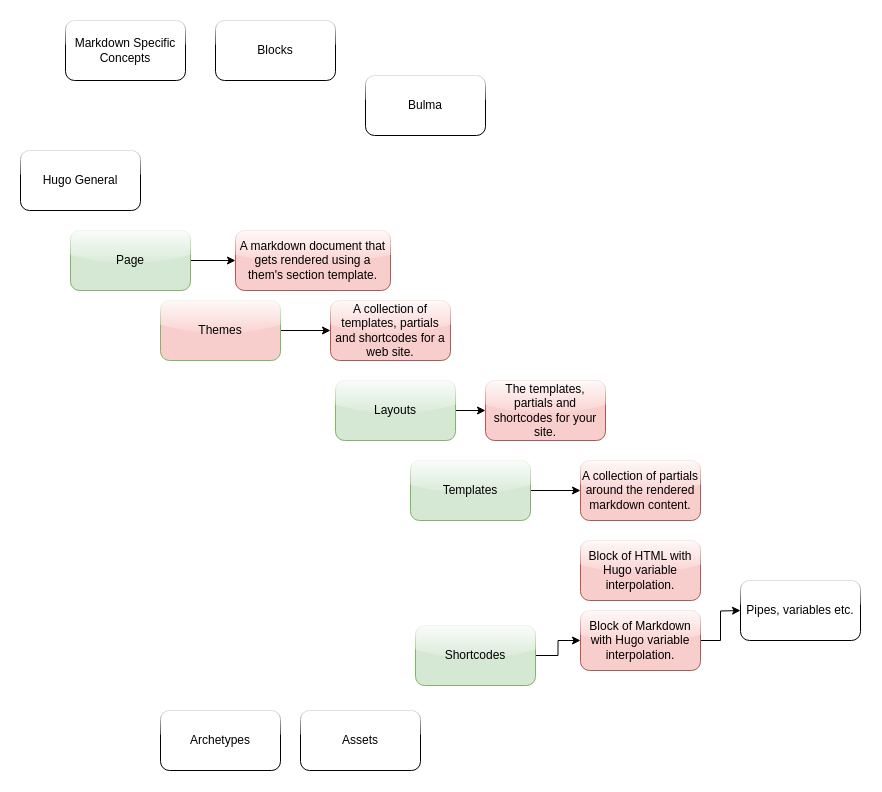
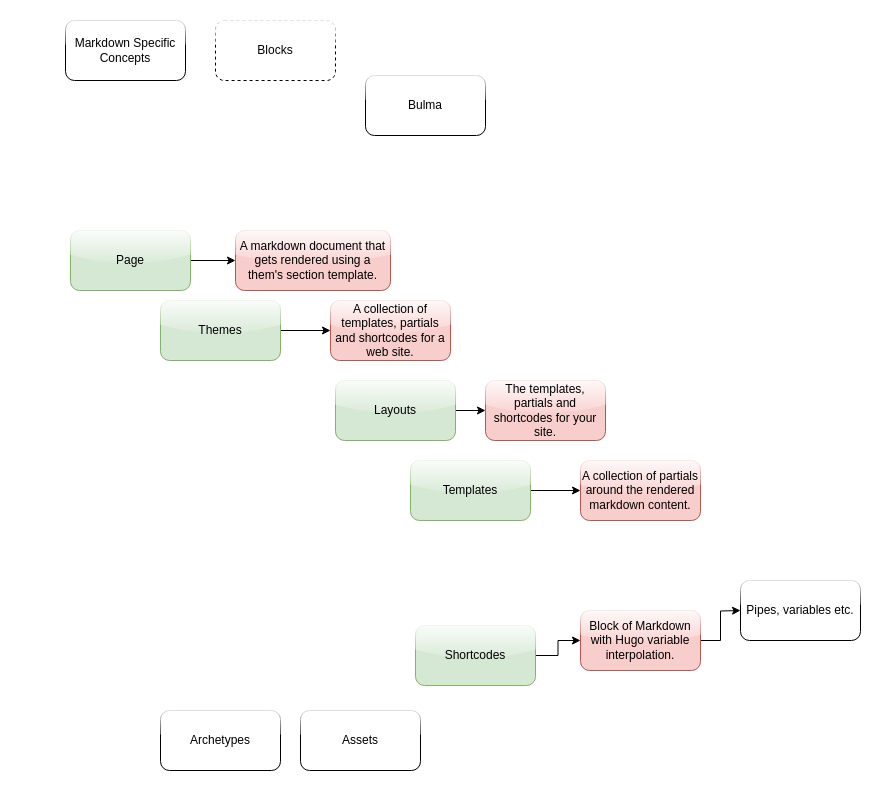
(276, 51) -> (276, 51)
(81, 181) -> none
(221, 331) -> (221, 331)
(641, 571) -> none
